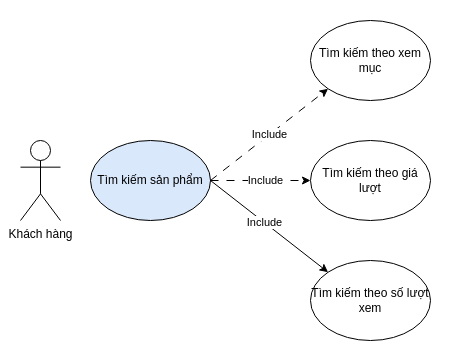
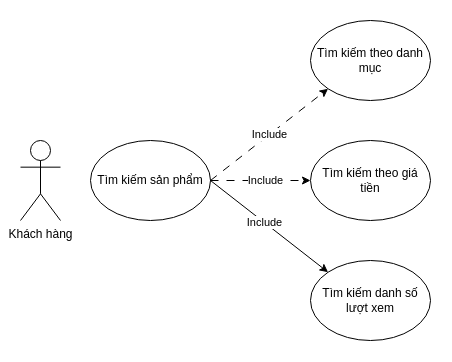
(371, 61) -> (371, 61)
(151, 181) -> (151, 181)
(371, 181) -> (371, 181)
(371, 301) -> (371, 301)
